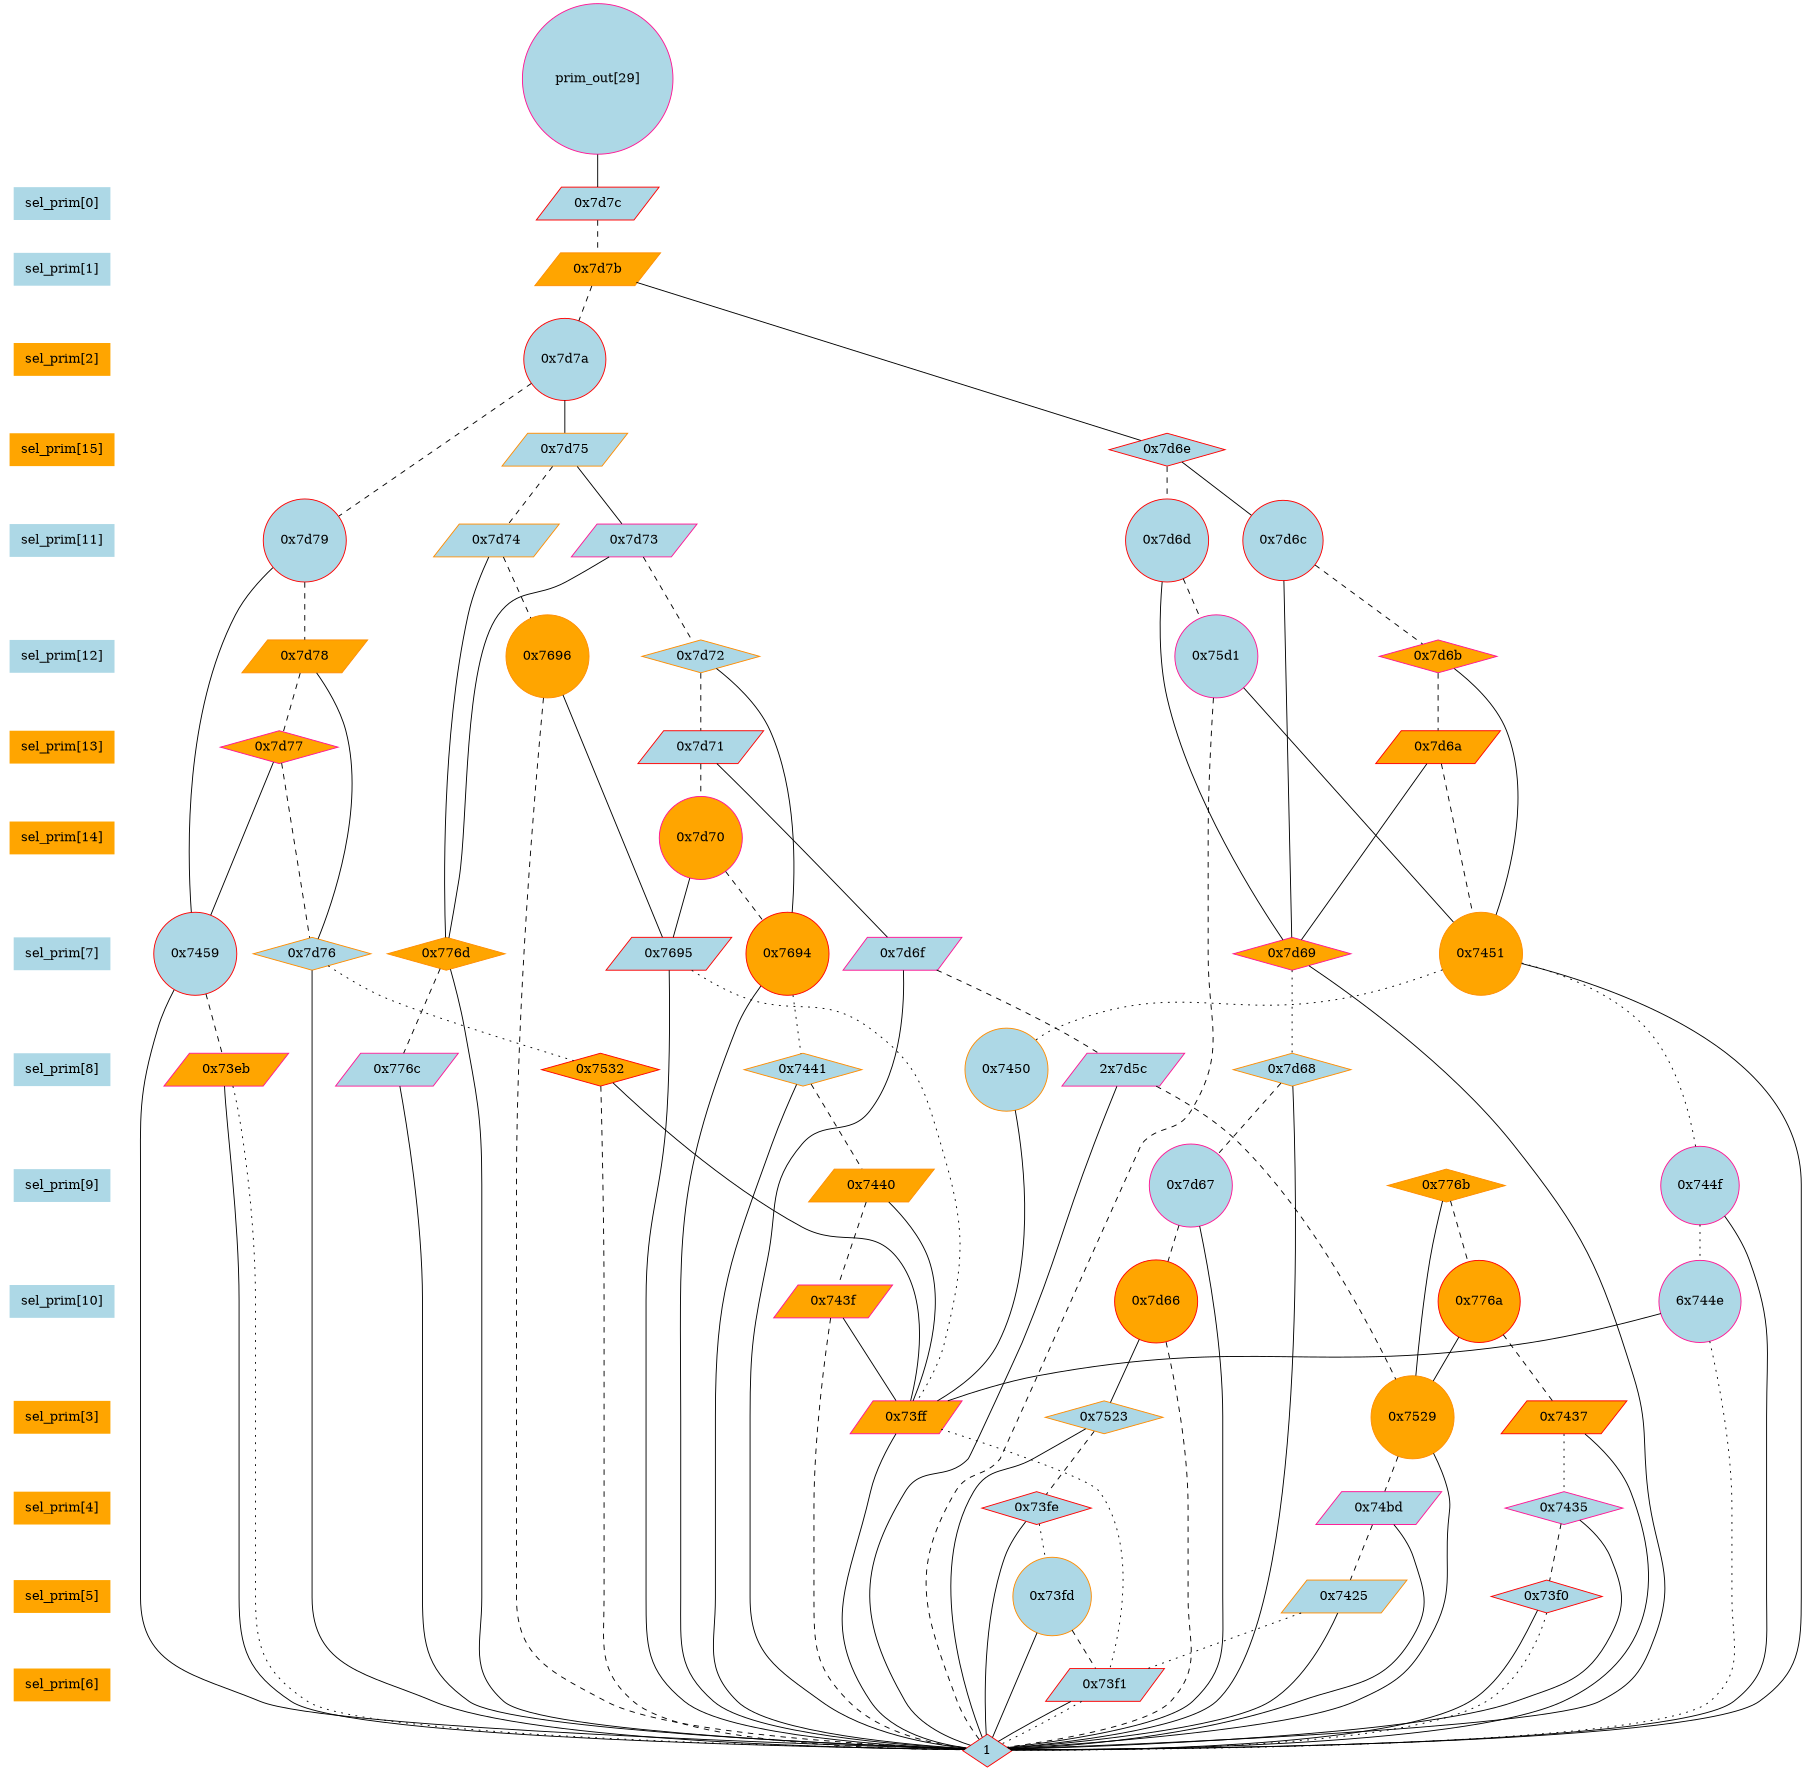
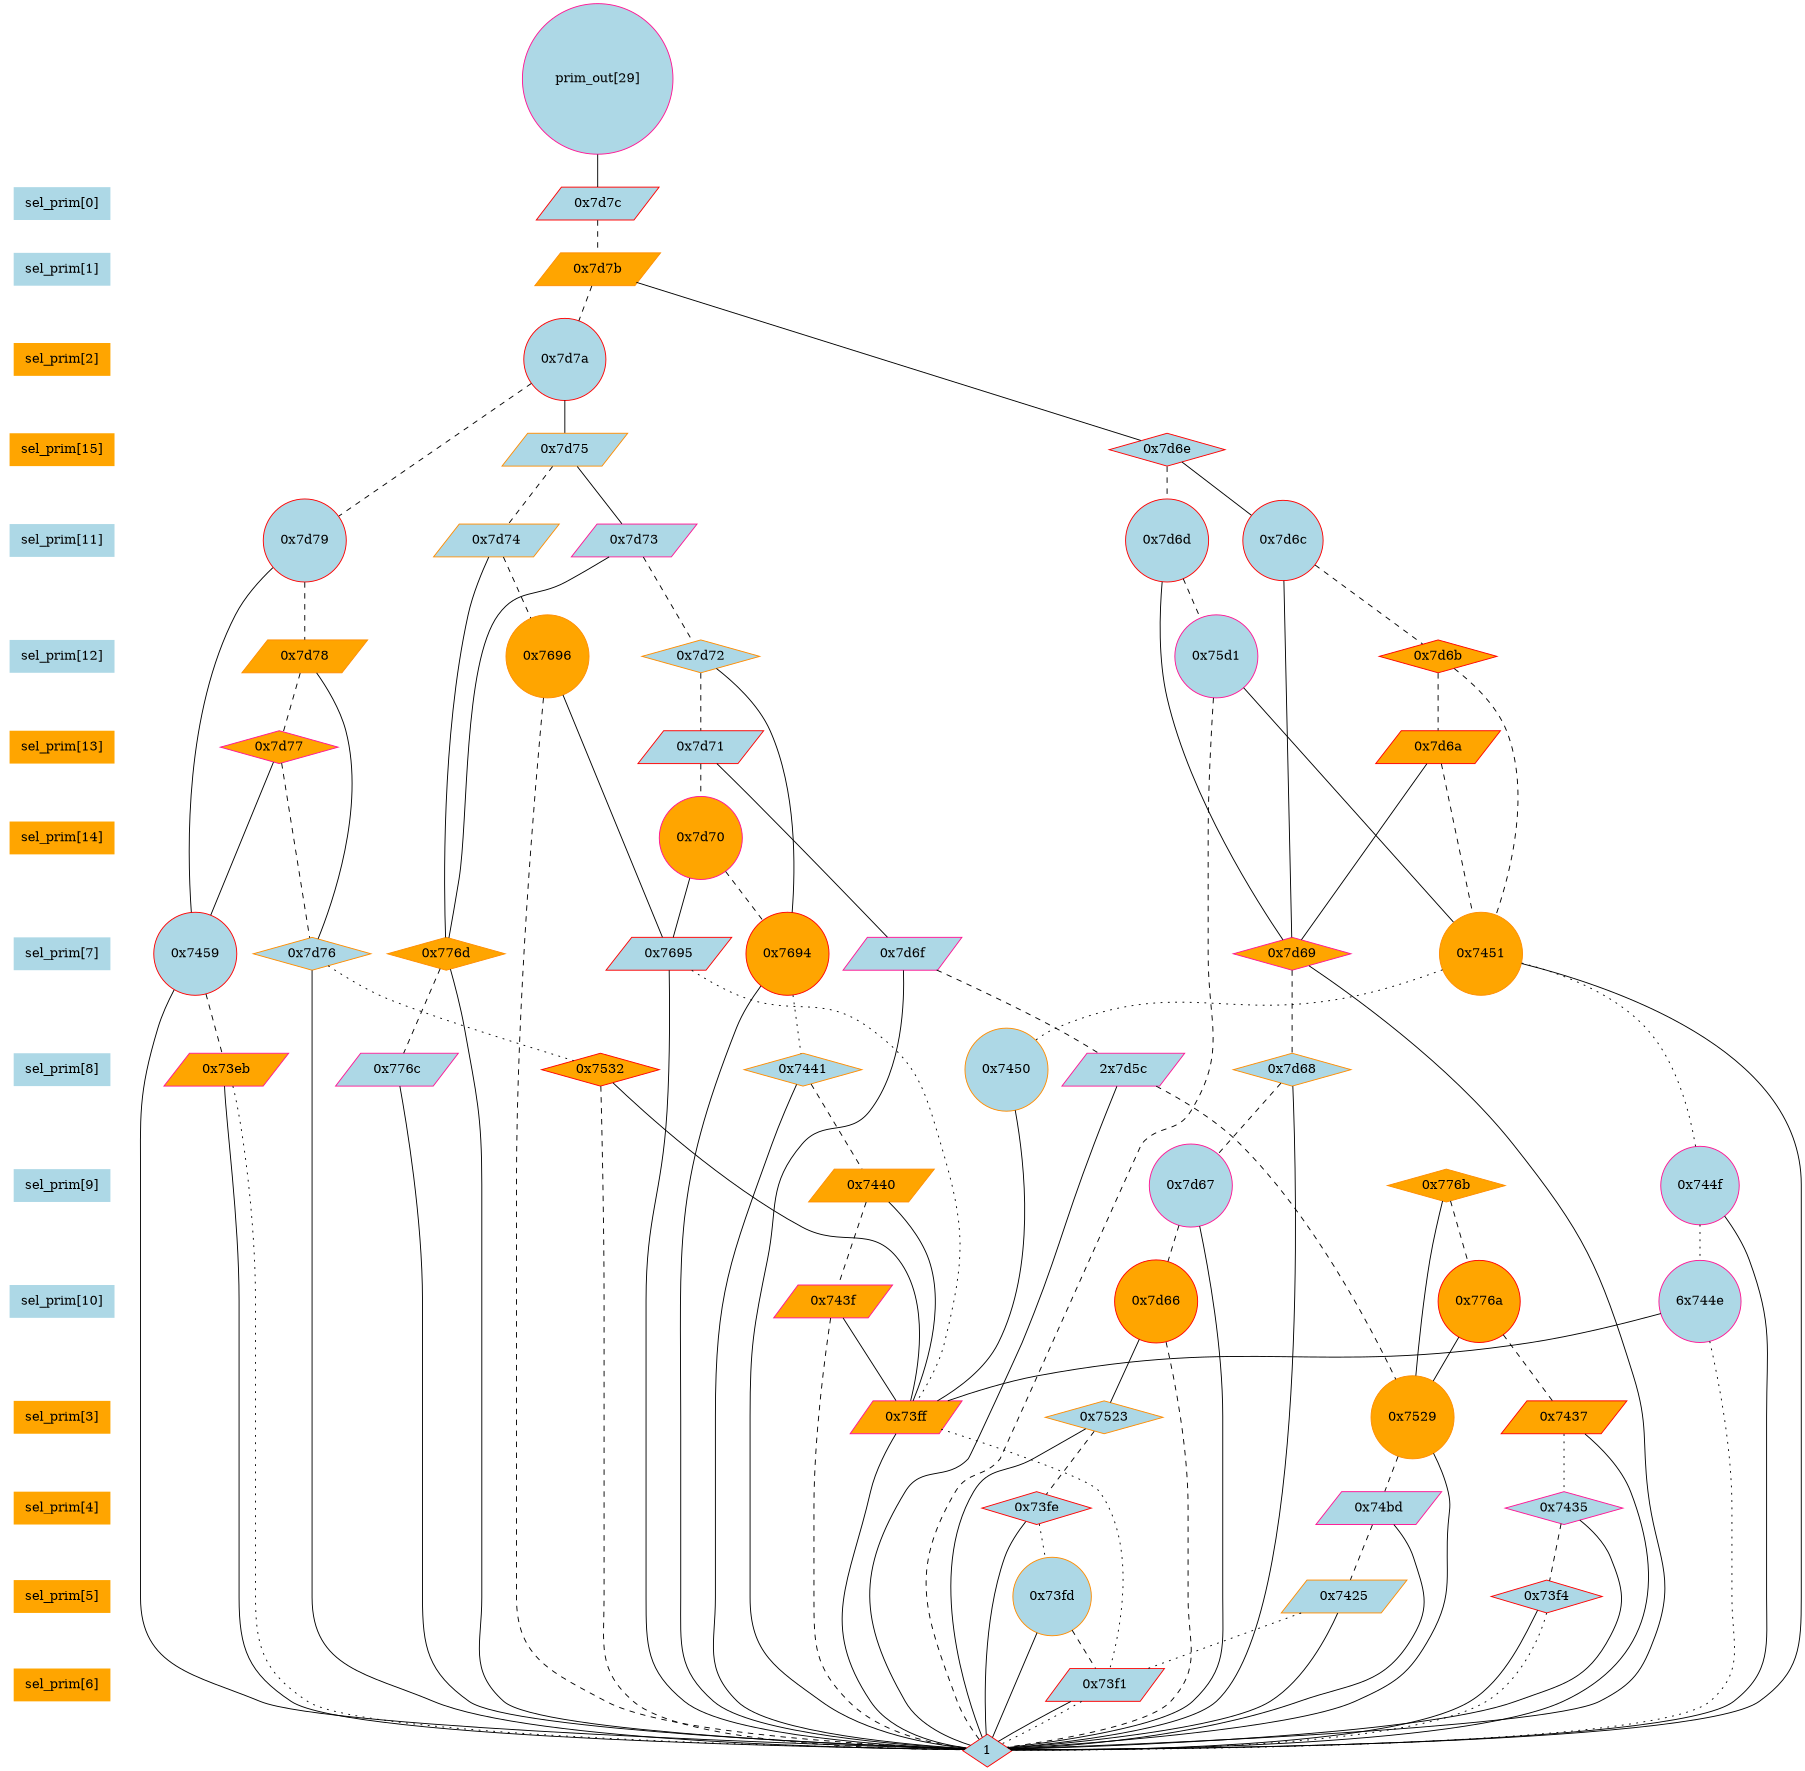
(1438, 656) -> (1438, 656)
(1517, 782) -> (1517, 782)
(1292, 1012) -> (1292, 1012)
(1547, 1597) -> (1547, 1597)
